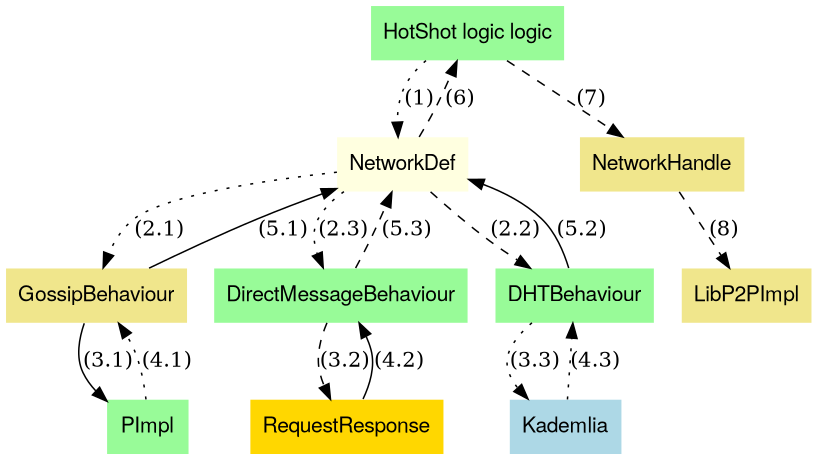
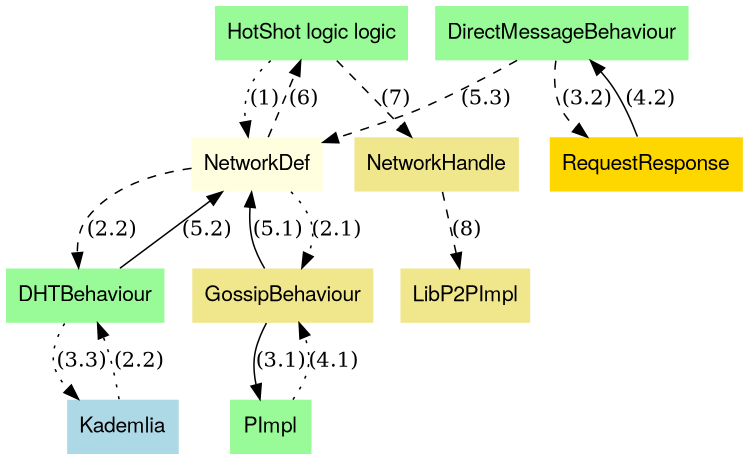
(319, 218) -> none
(596, 361) -> (140, 361)
